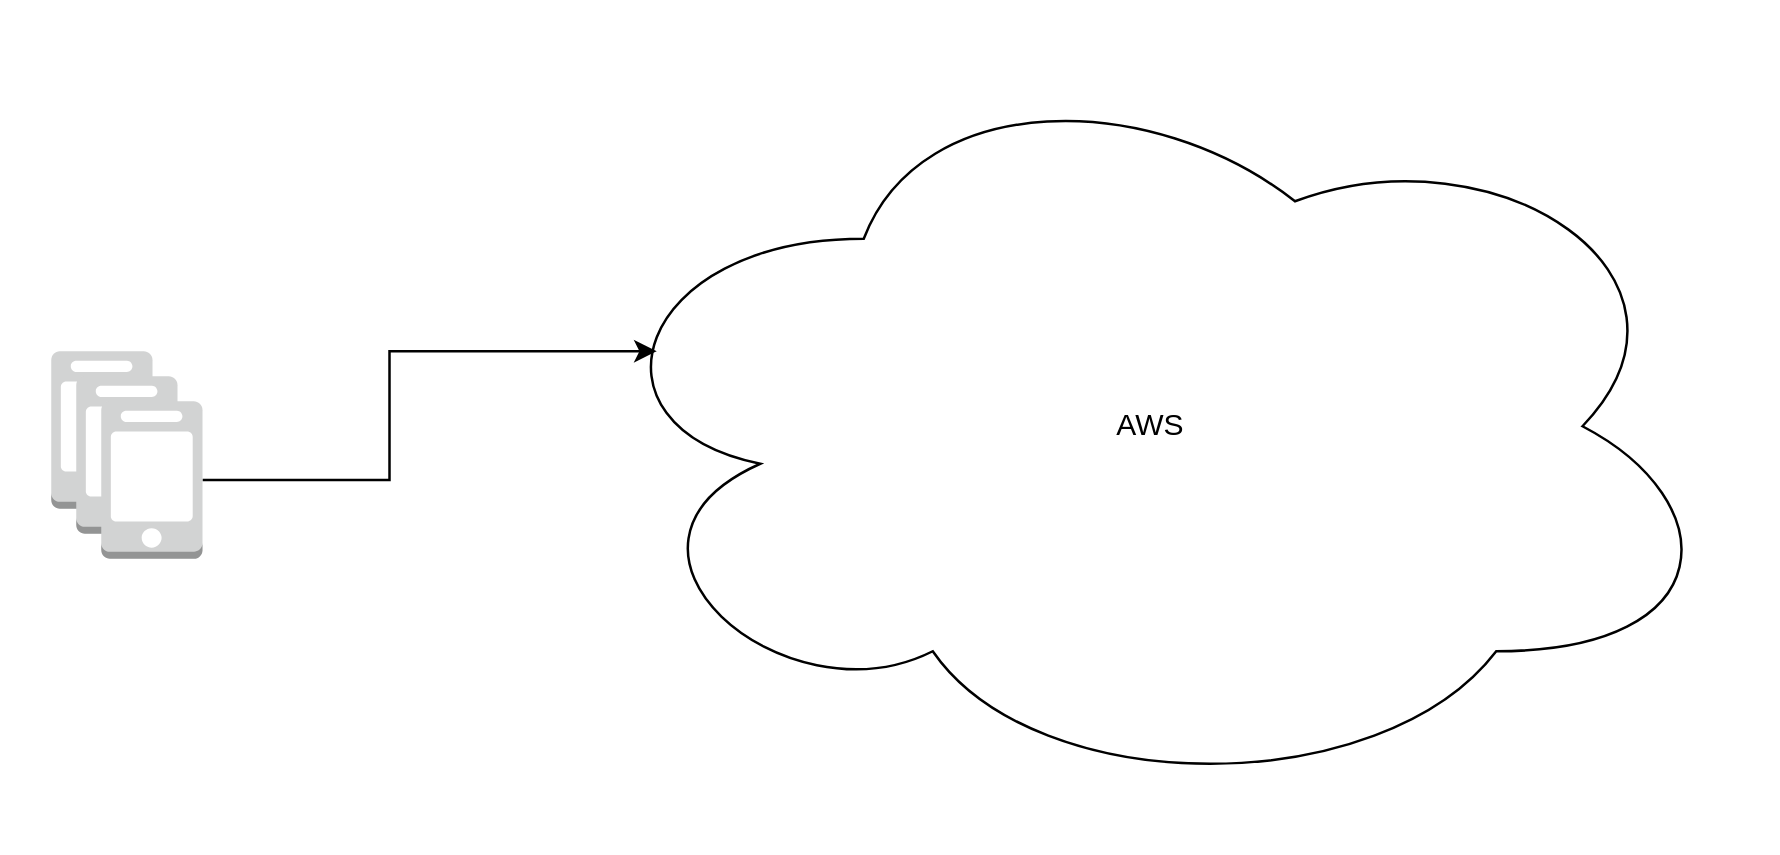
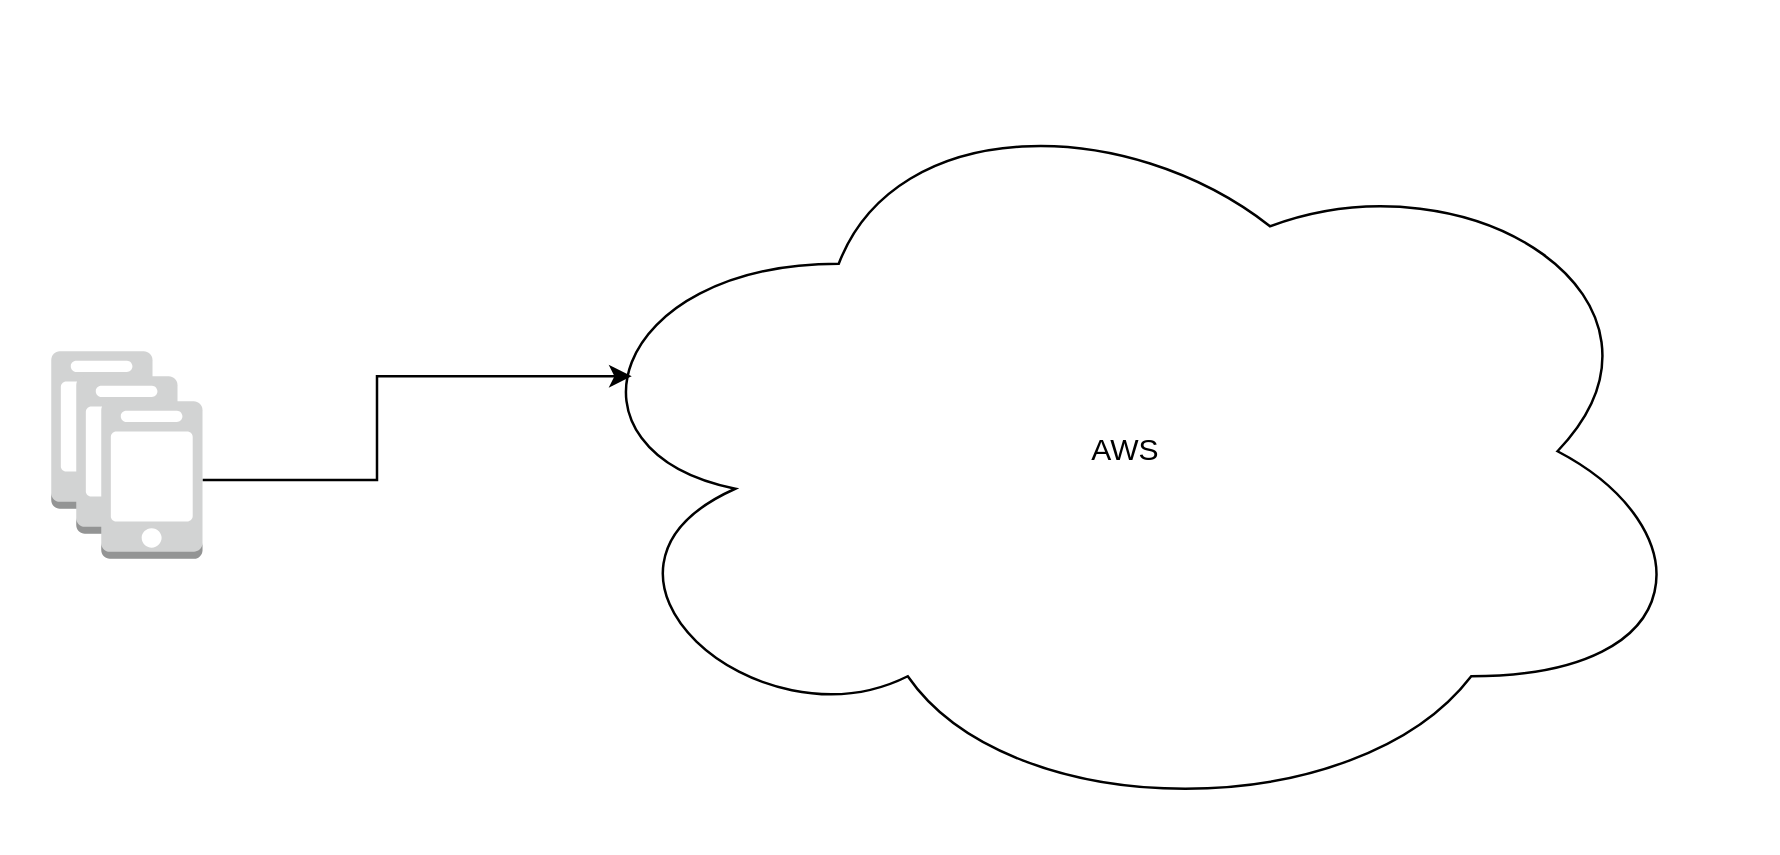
(1151, 426) -> (1126, 451)
